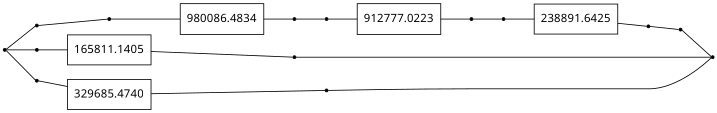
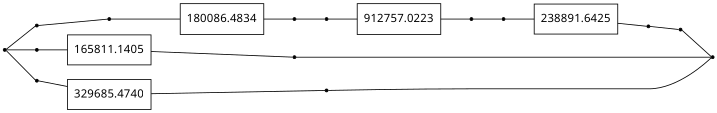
(222, 19) -> (222, 19)
(399, 19) -> (399, 19)
